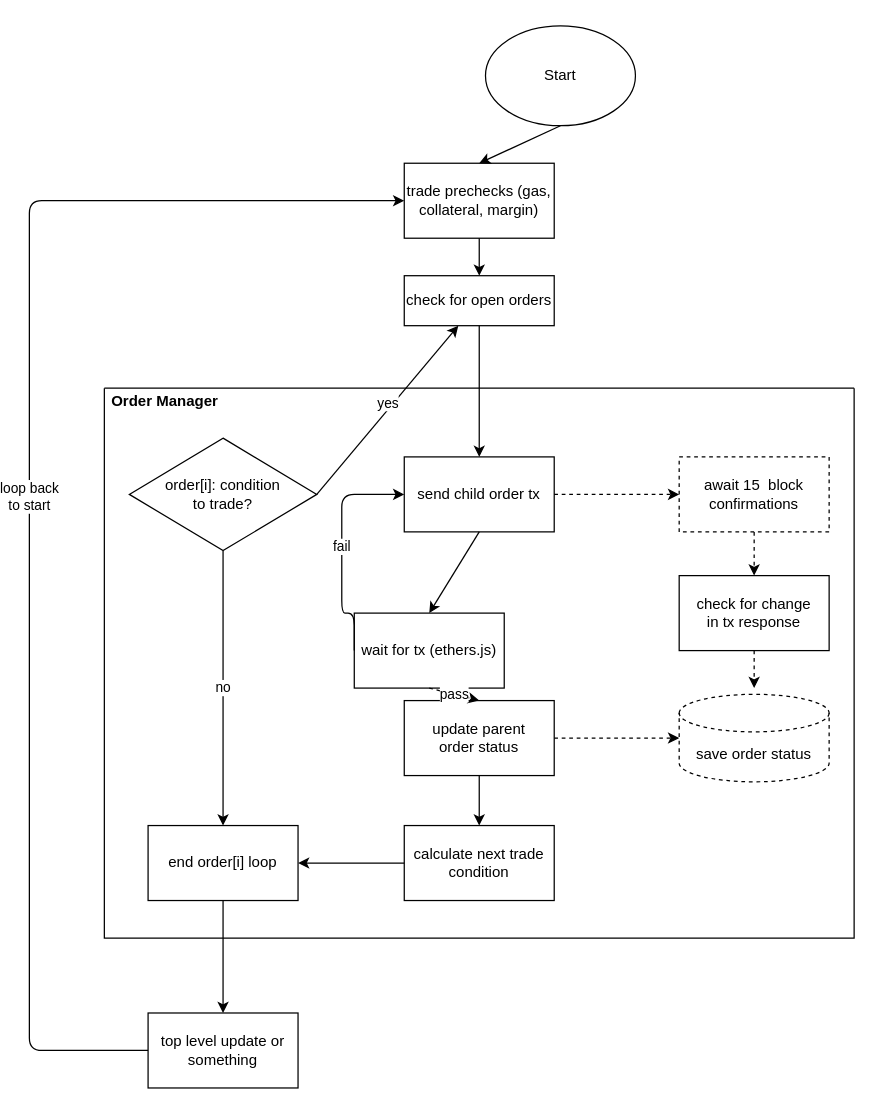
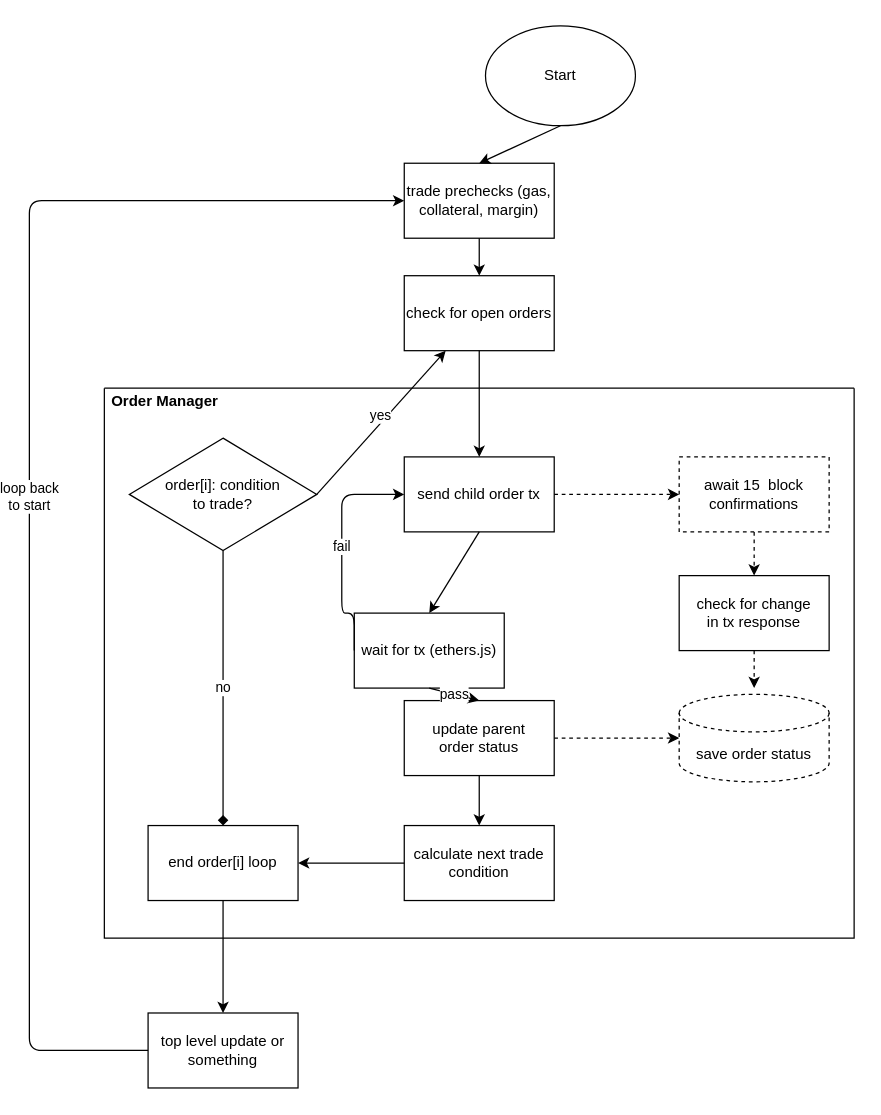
(479, 301) -> (479, 313)
(434, 689) -> (434, 689)
(223, 816) -> (223, 815)
